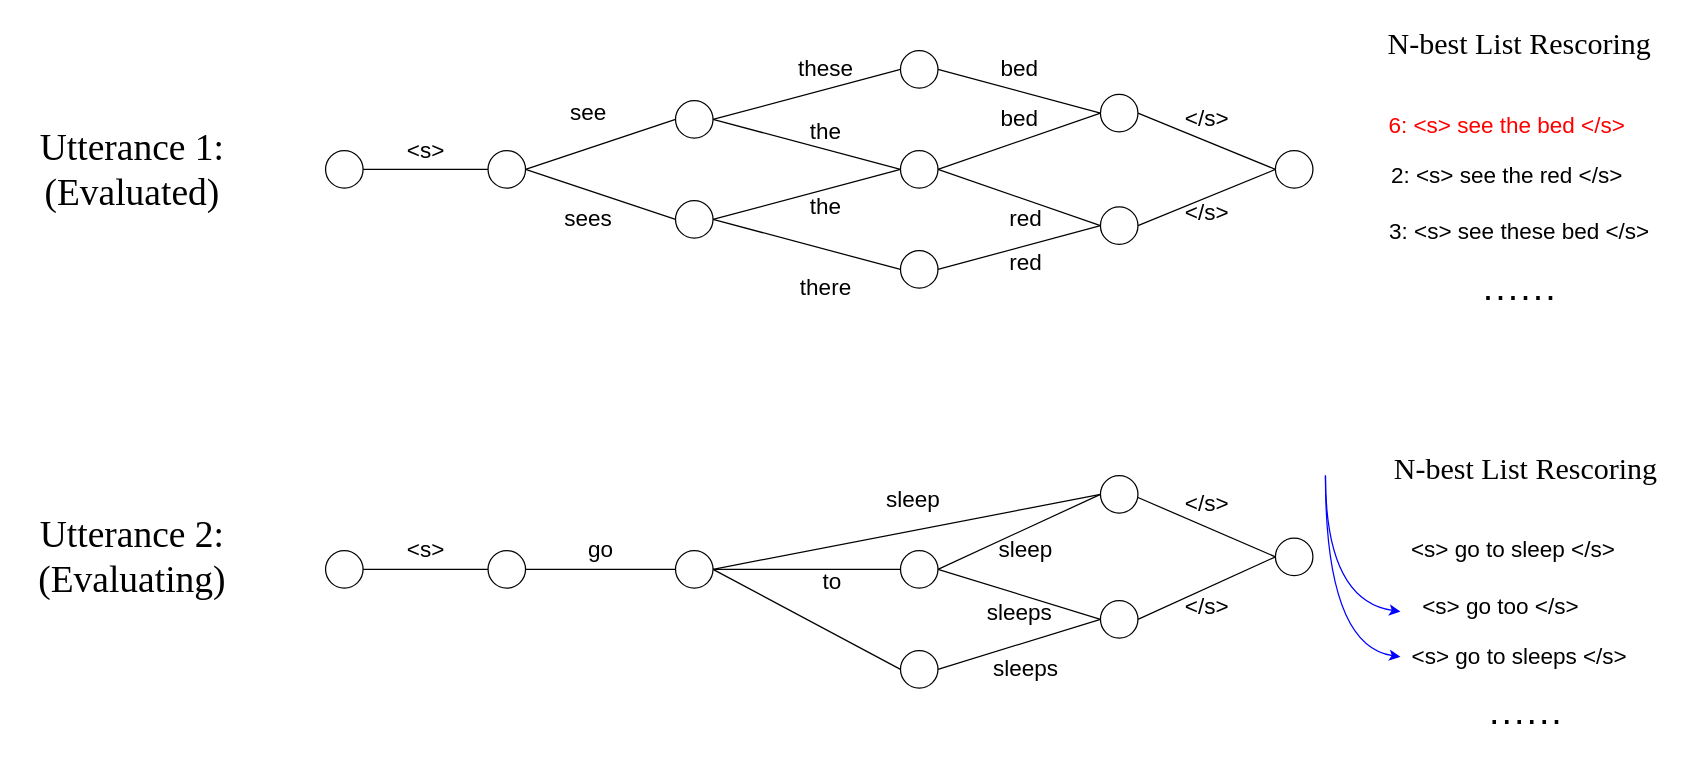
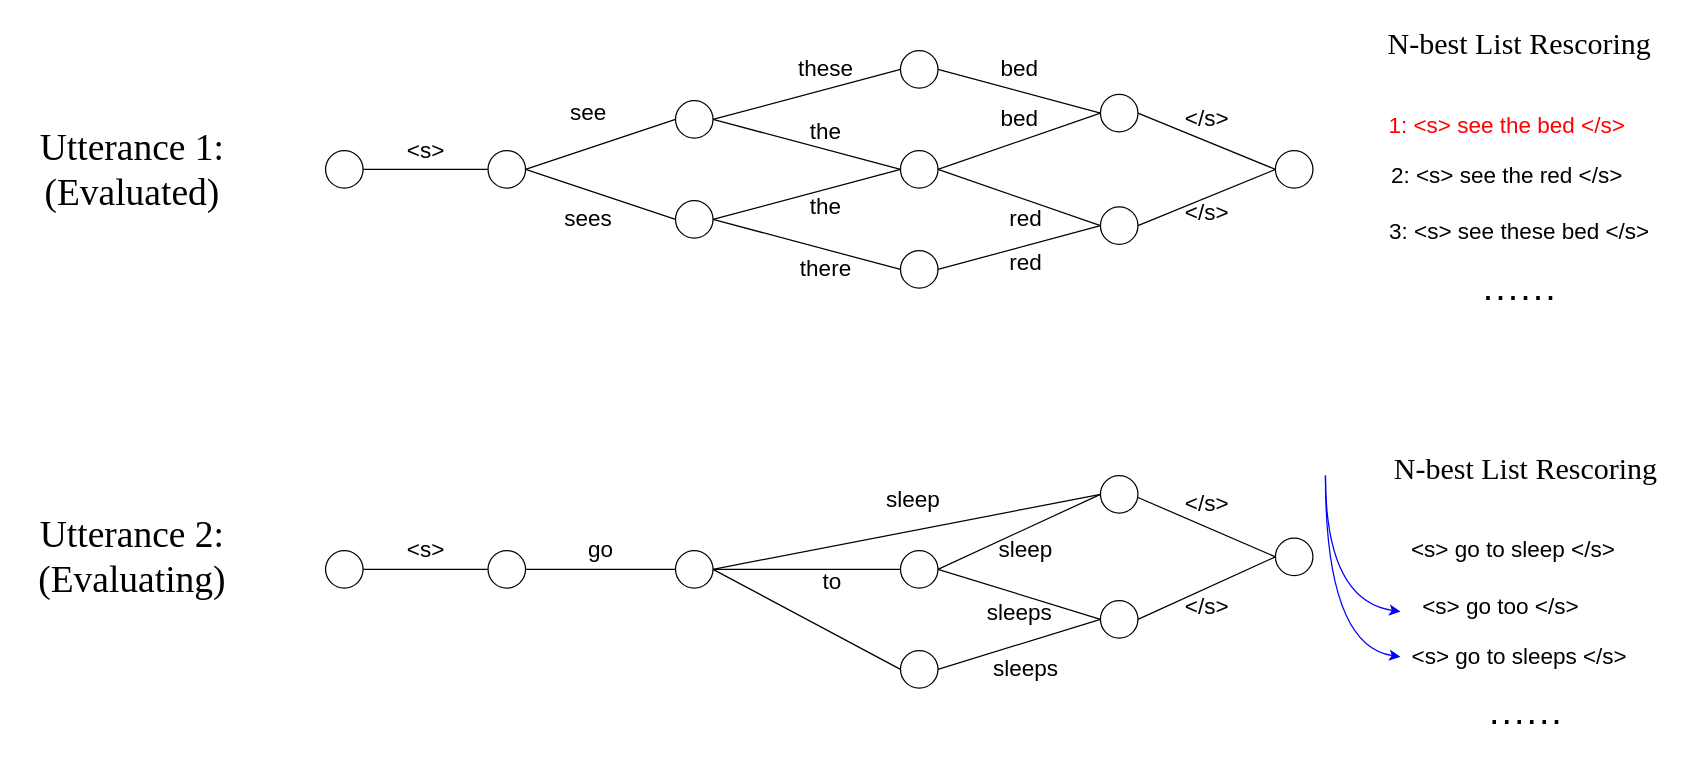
(1508, 126) -> (1508, 126)
(826, 288) -> (826, 269)
